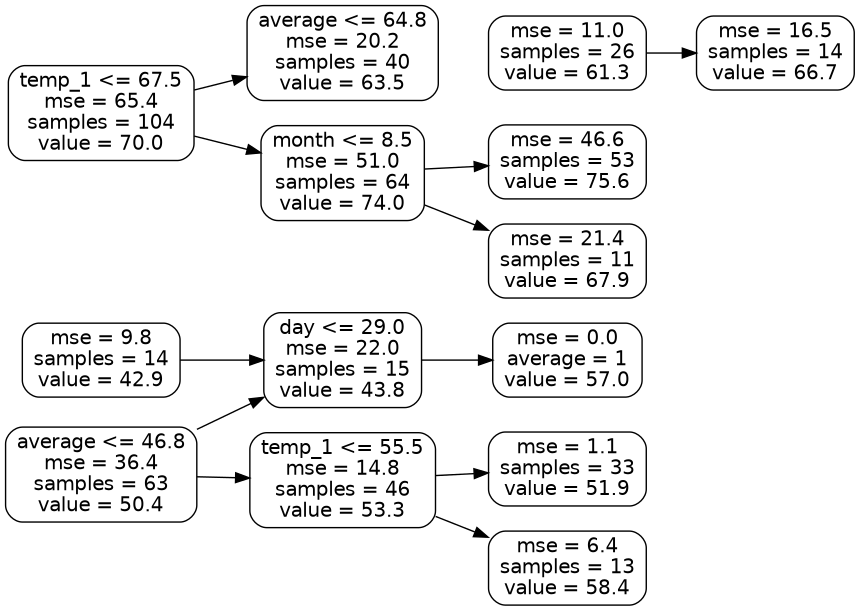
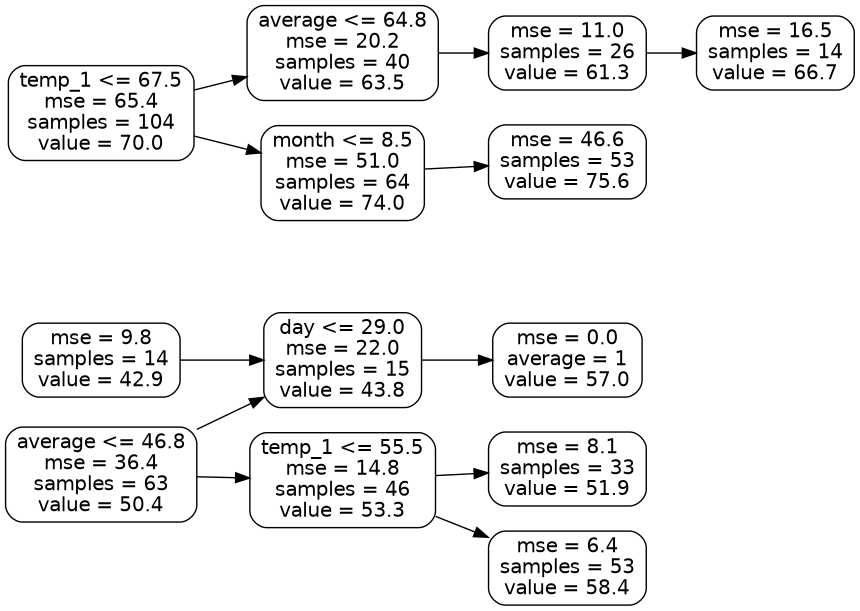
none -> (457, 53)
(567, 261) -> none
(567, 469) -> (567, 469)
(567, 568) -> (567, 568)
